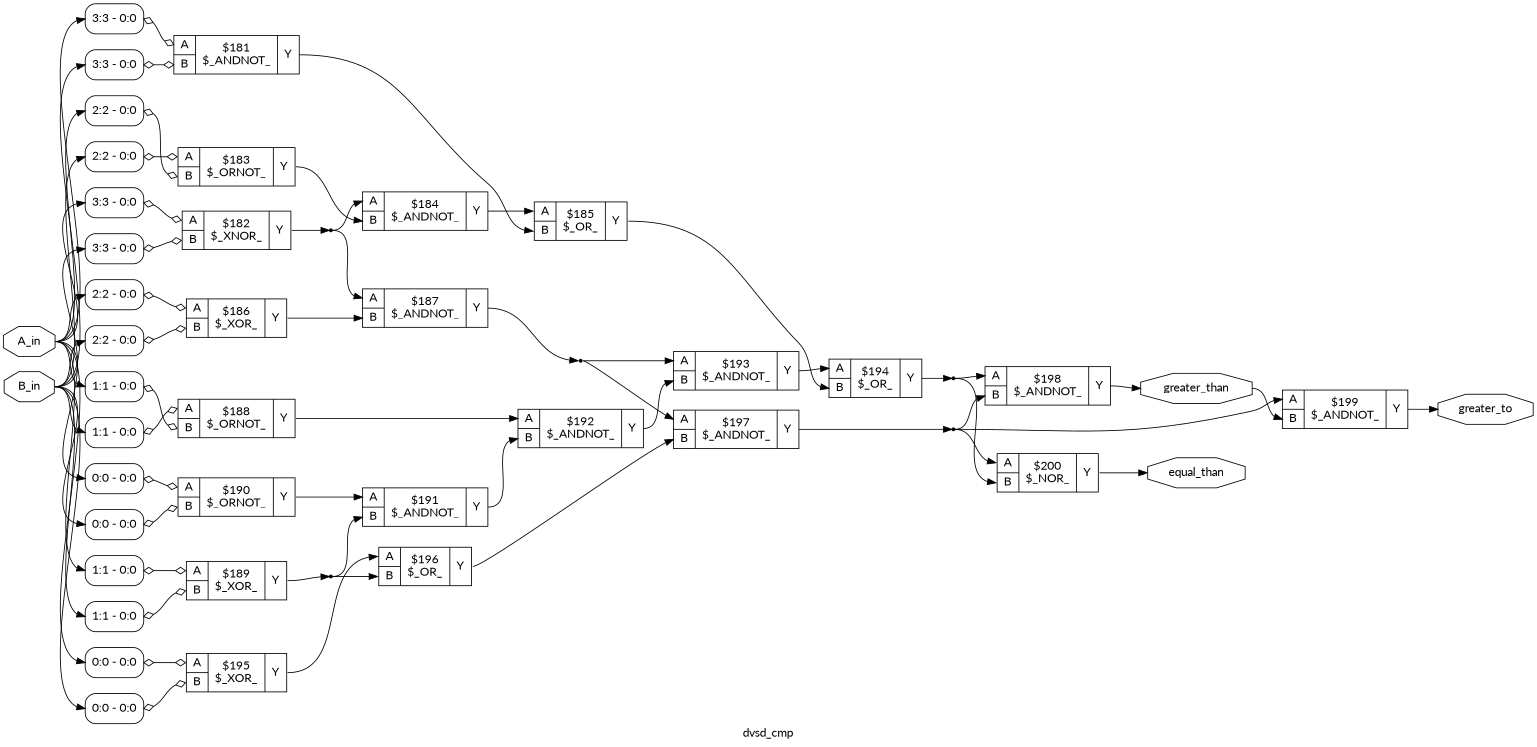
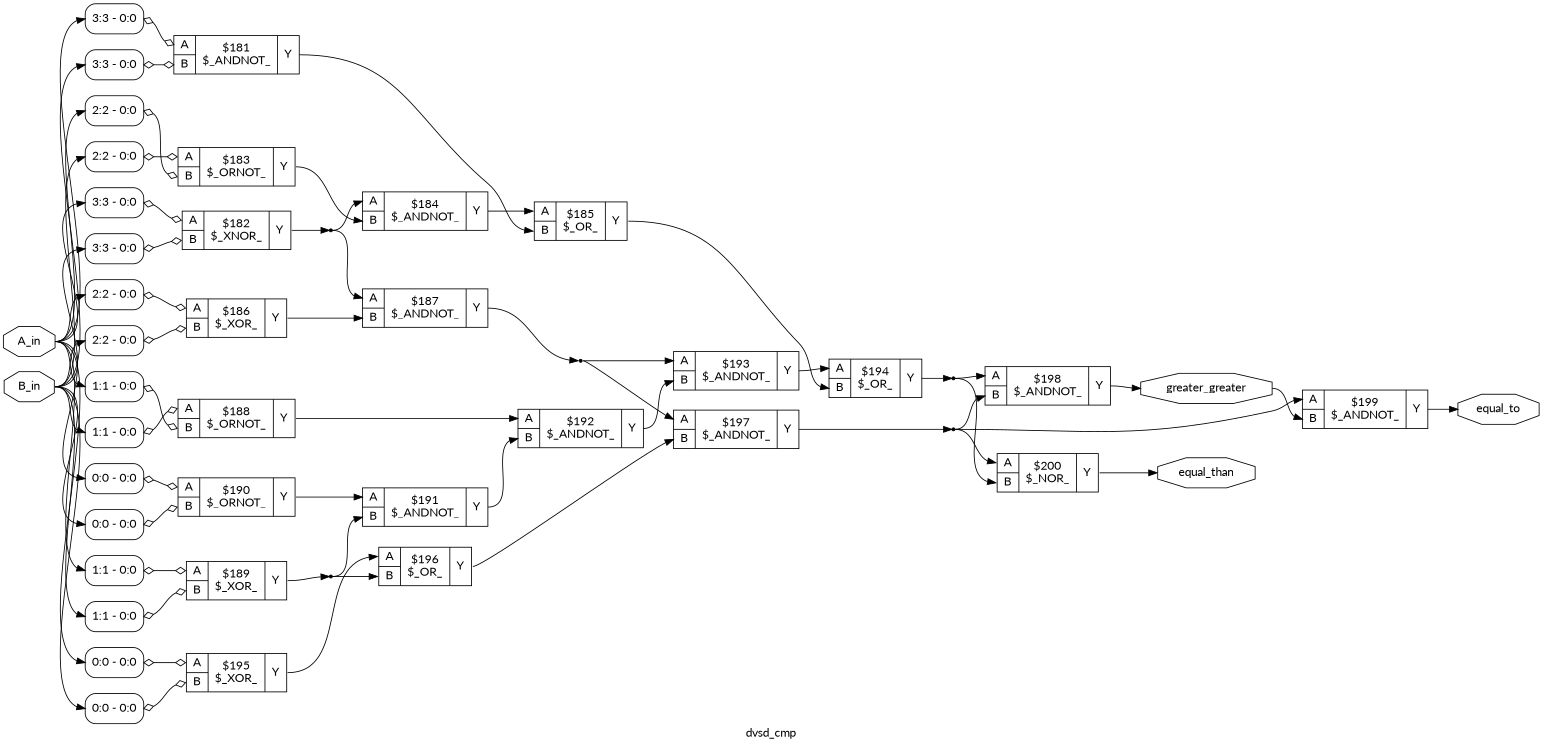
(1196, 388) -> (1206, 388)
(1486, 409) -> (1498, 409)
